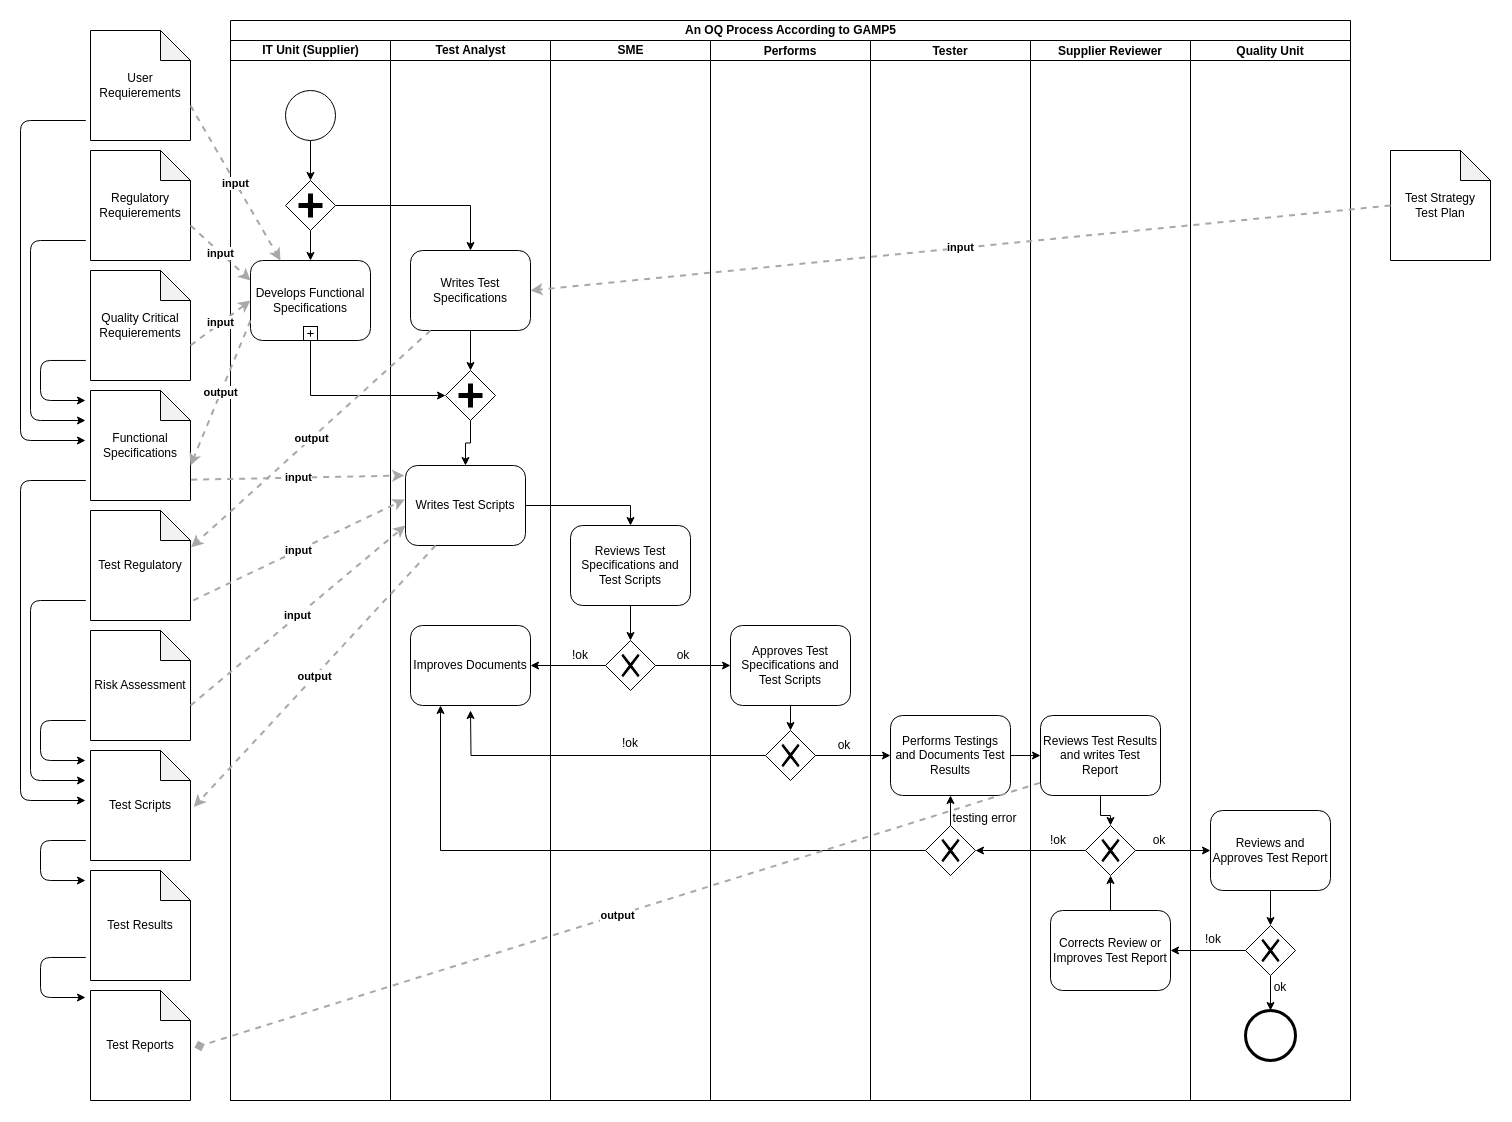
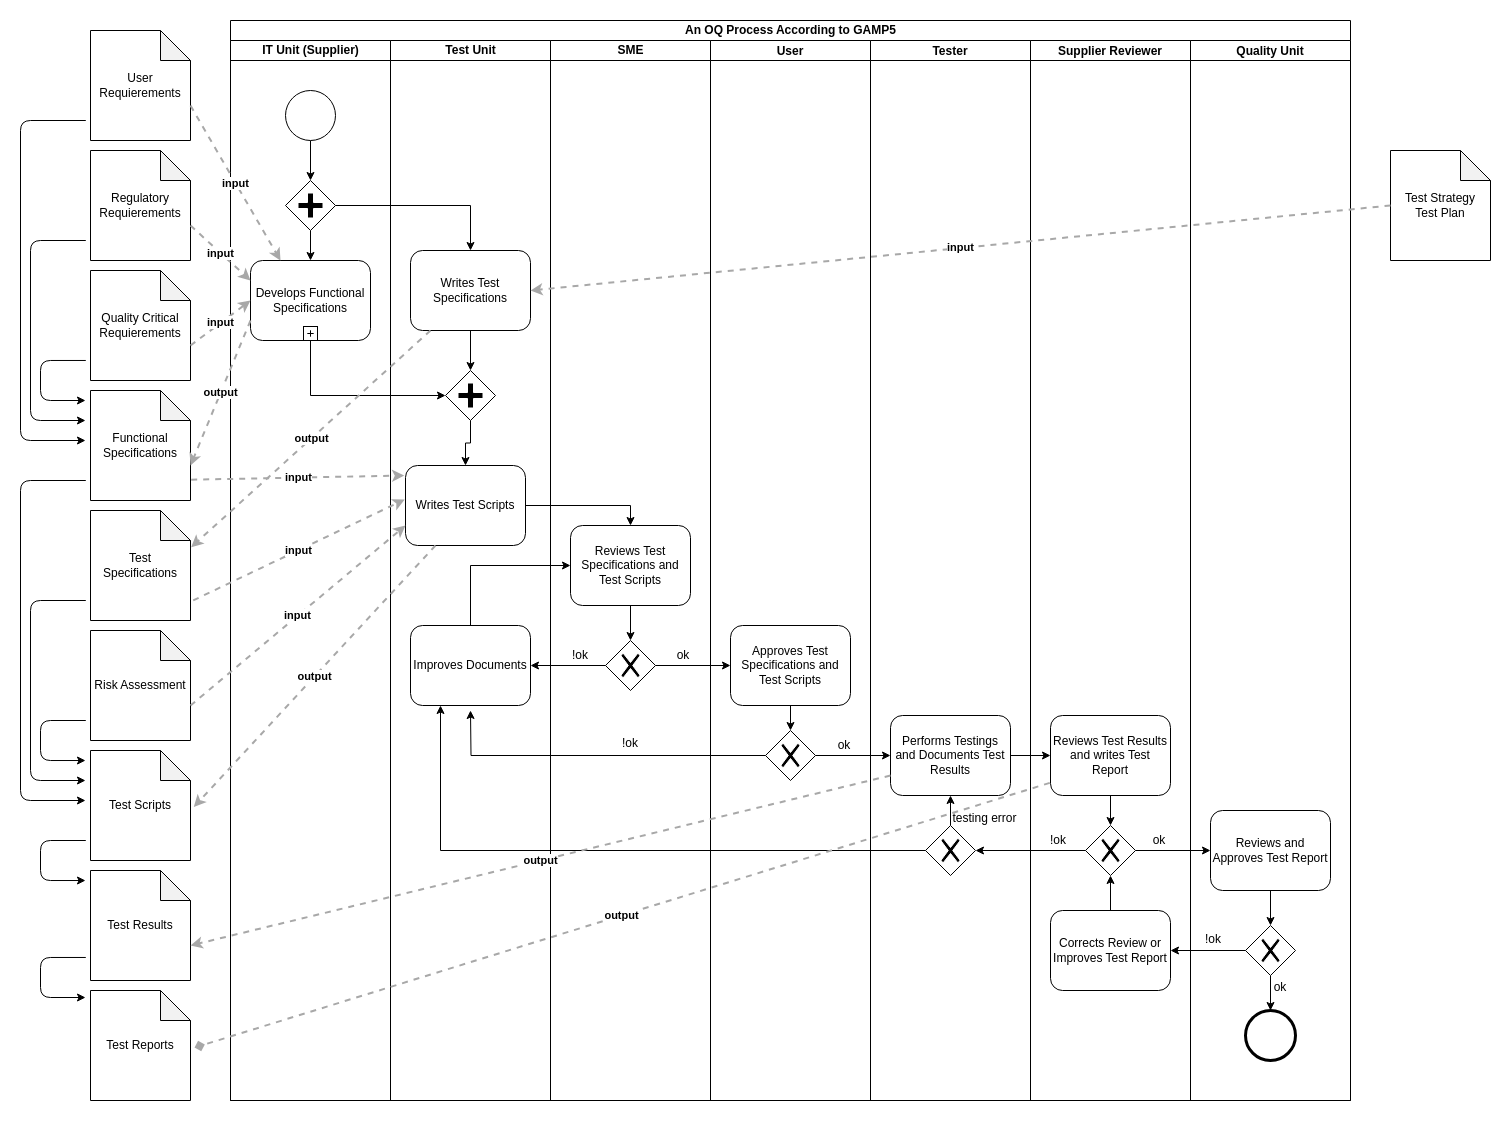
(471, 51) -> (471, 51)
(790, 51) -> (790, 51)
(141, 566) -> (141, 566)
none -> (487, 566)
(1101, 756) -> (1111, 756)
none -> (541, 860)
